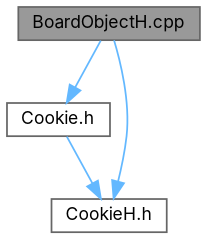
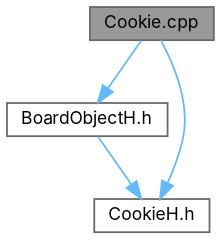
(109, 24) -> (152, 24)
(58, 120) -> (87, 120)
